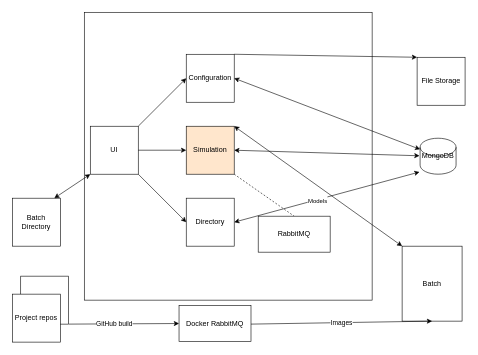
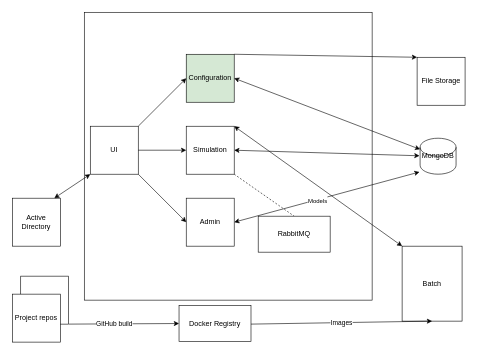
(210, 78) -> (210, 78)
(210, 150) -> (210, 150)
(36, 222) -> (36, 222)
(210, 222) -> (210, 222)
(215, 324) -> (215, 324)
